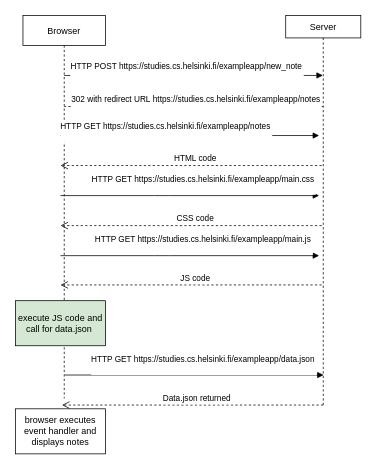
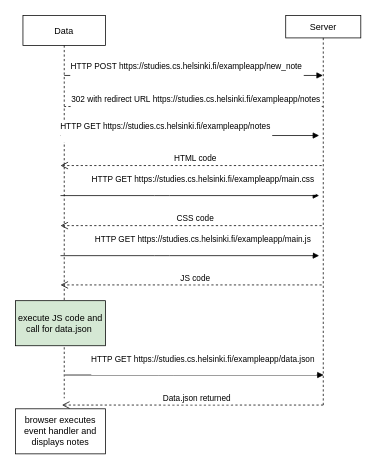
(64, 31) -> (64, 31)
